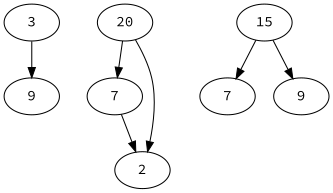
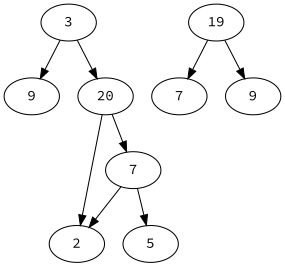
(264, 23) -> (216, 23)
none -> (85, 55)
none -> (151, 244)
